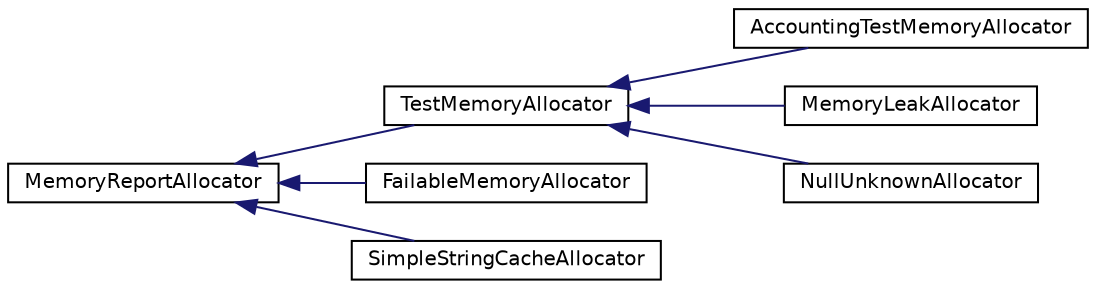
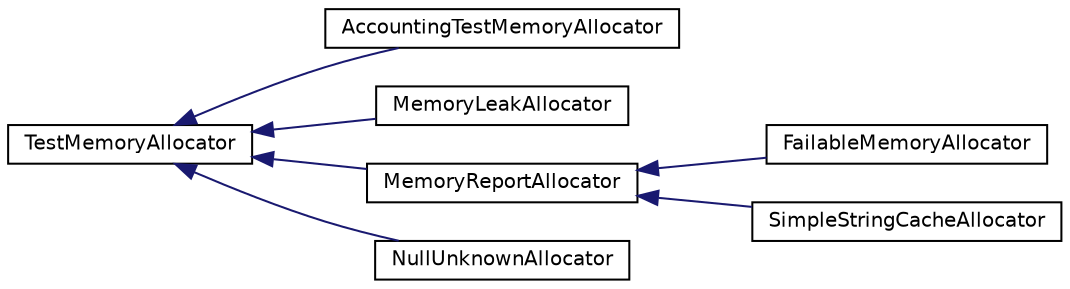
(335, 142) -> (320, 164)
